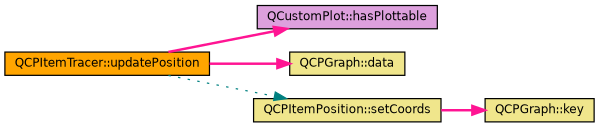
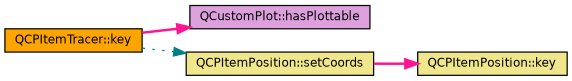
(107, 64) -> (74, 40)
(347, 64) -> none
(540, 110) -> (492, 64)
